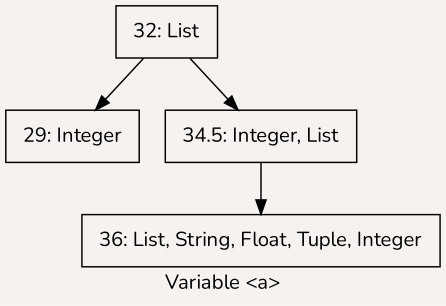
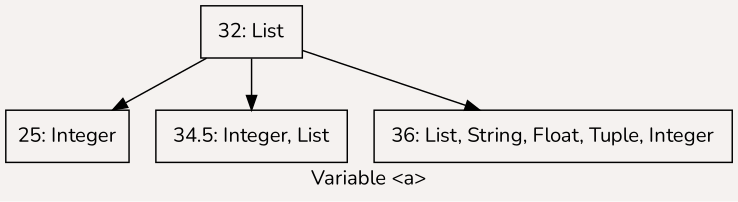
(73, 136) -> (67, 136)
(261, 181) -> (384, 78)
